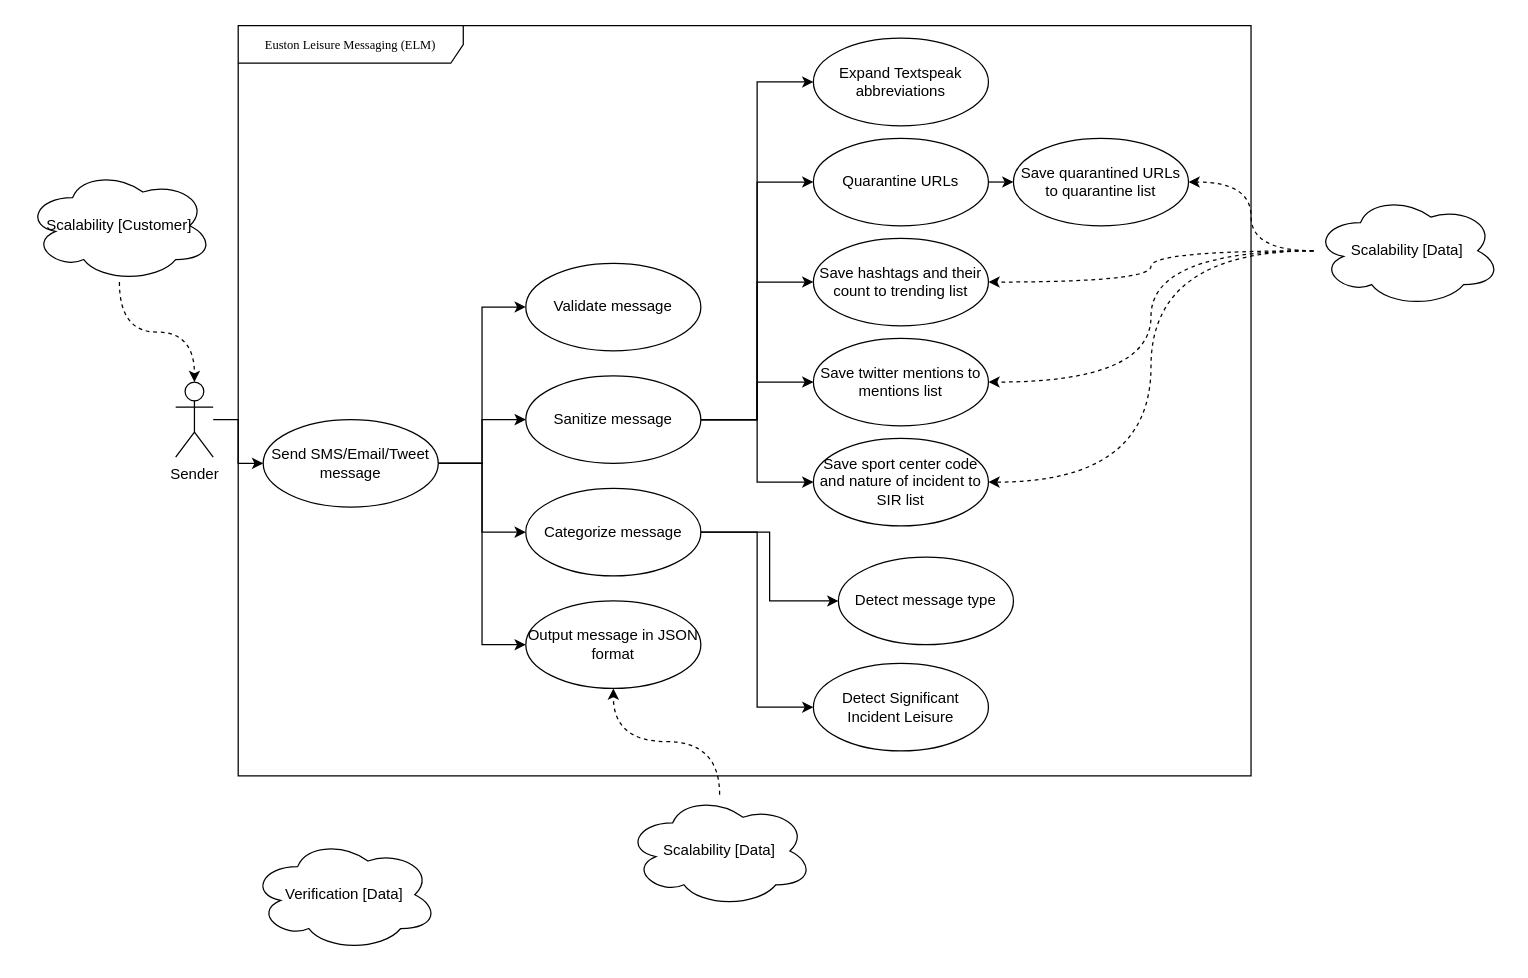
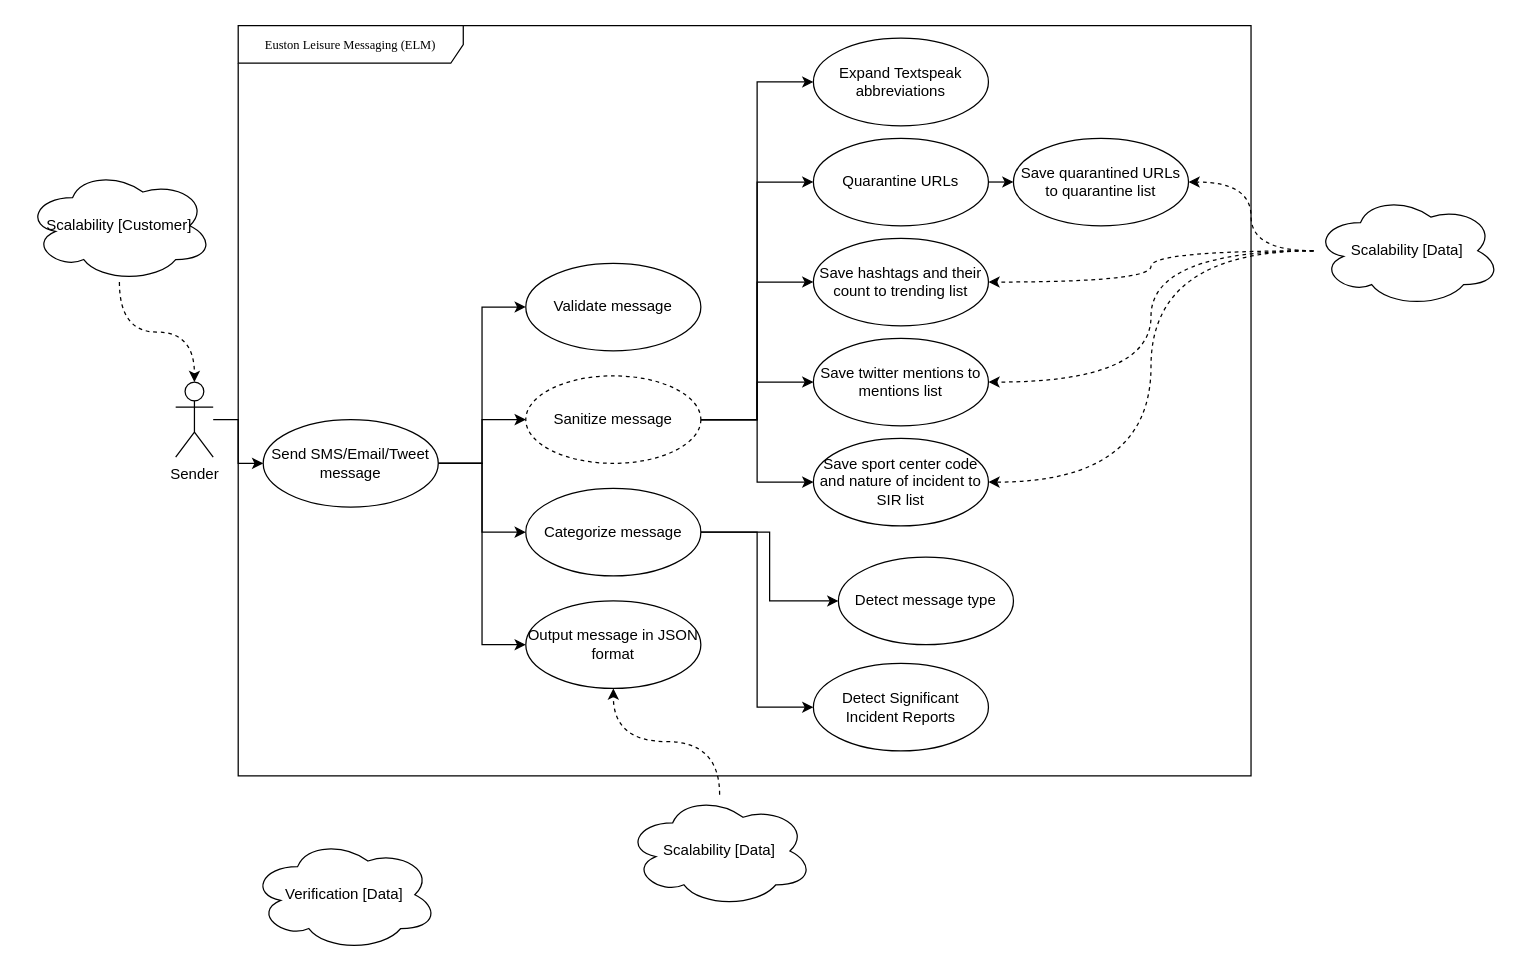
(613, 419) -> (613, 419)
(901, 707) -> (901, 707)
